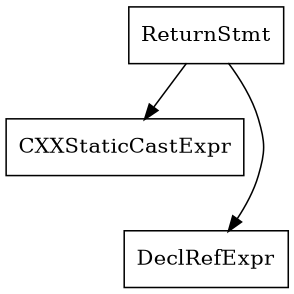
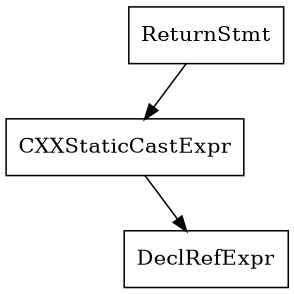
(263, 139) -> (161, 197)
